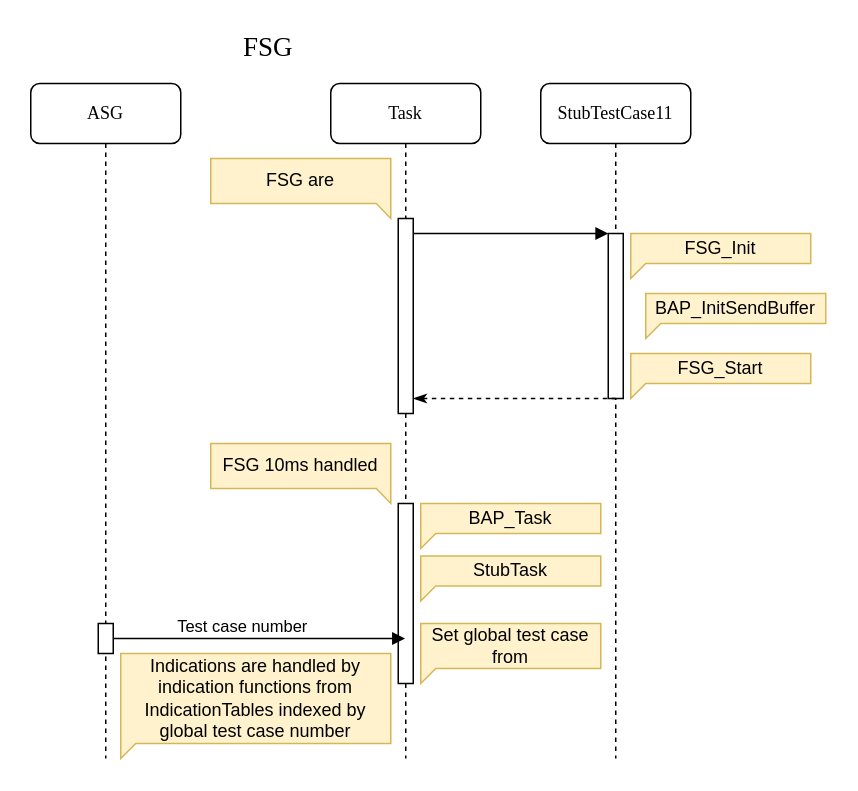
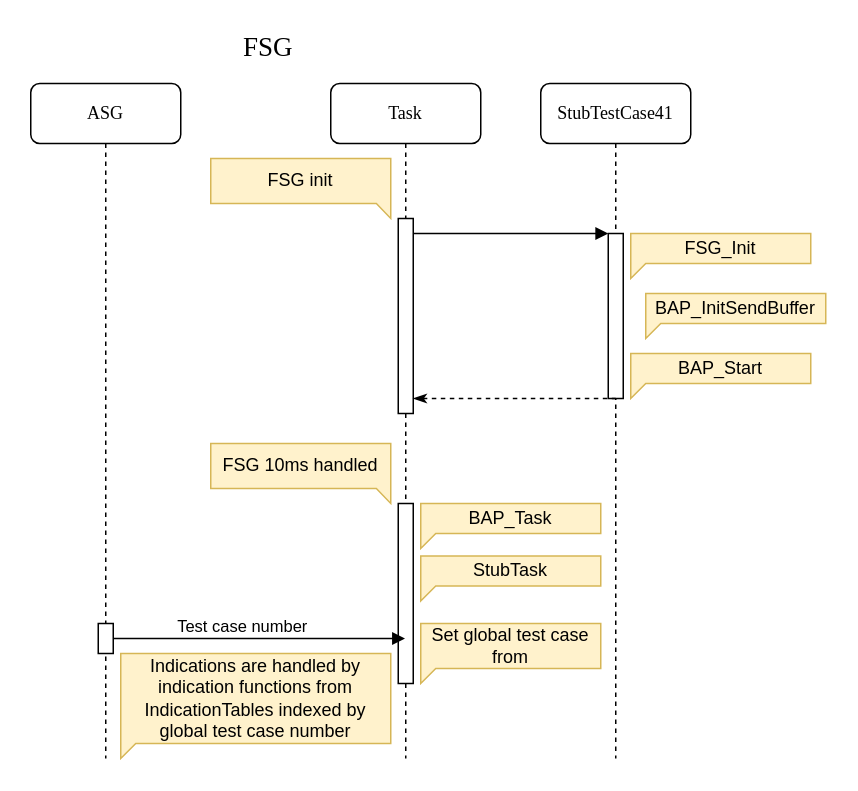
(616, 113) -> (616, 113)
(301, 181) -> (301, 181)
(721, 368) -> (721, 368)
